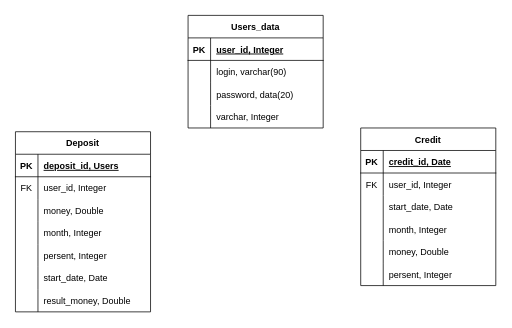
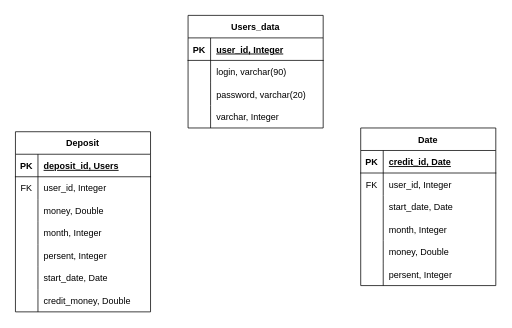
(259, 95) -> (267, 95)
(428, 140) -> (428, 140)
(89, 301) -> (89, 301)
